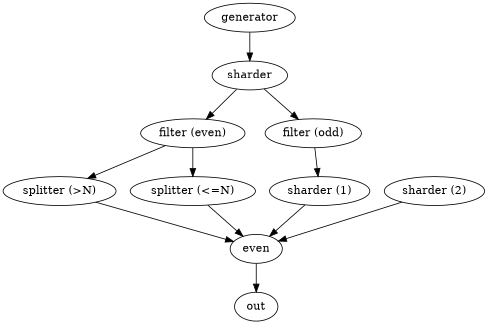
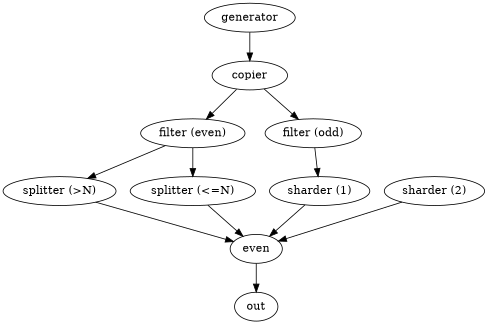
(250, 75) -> (250, 75)
